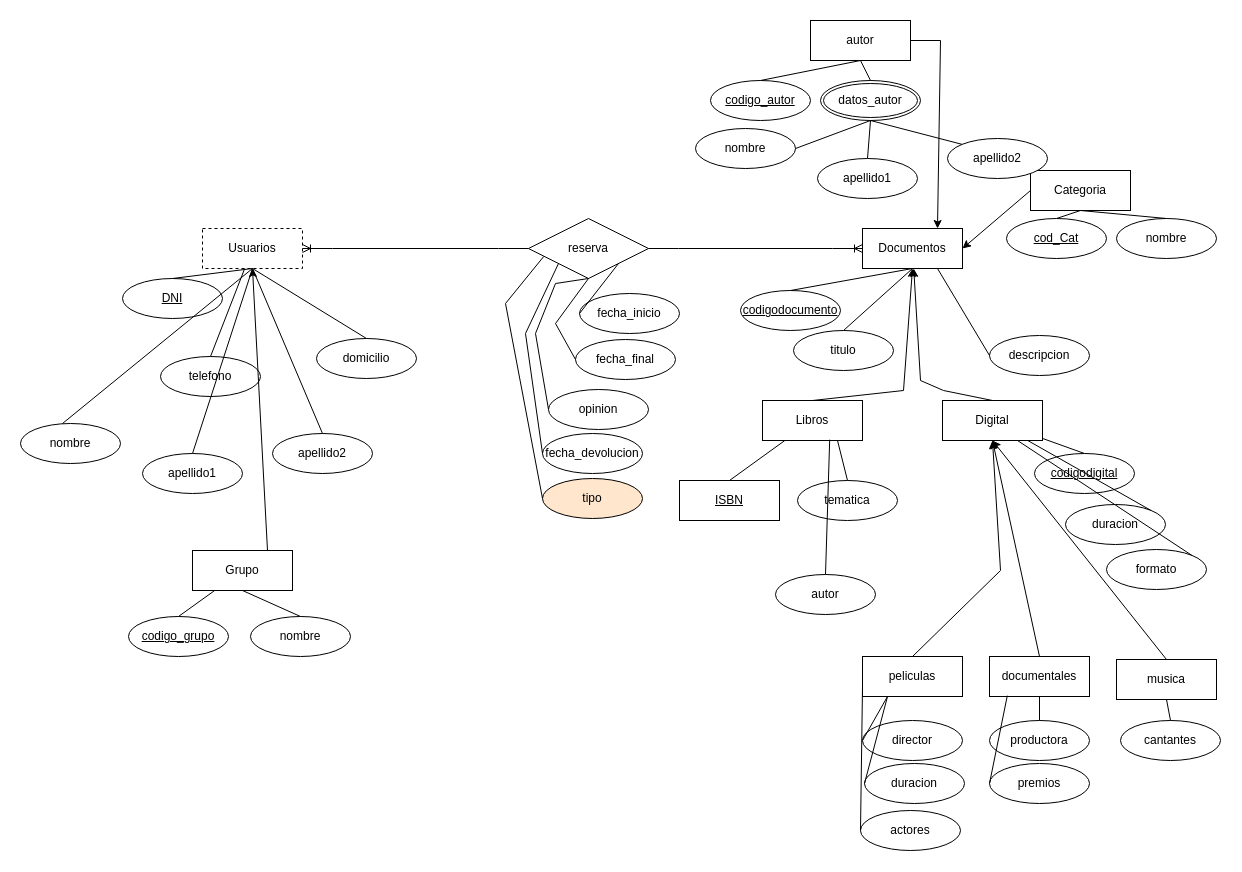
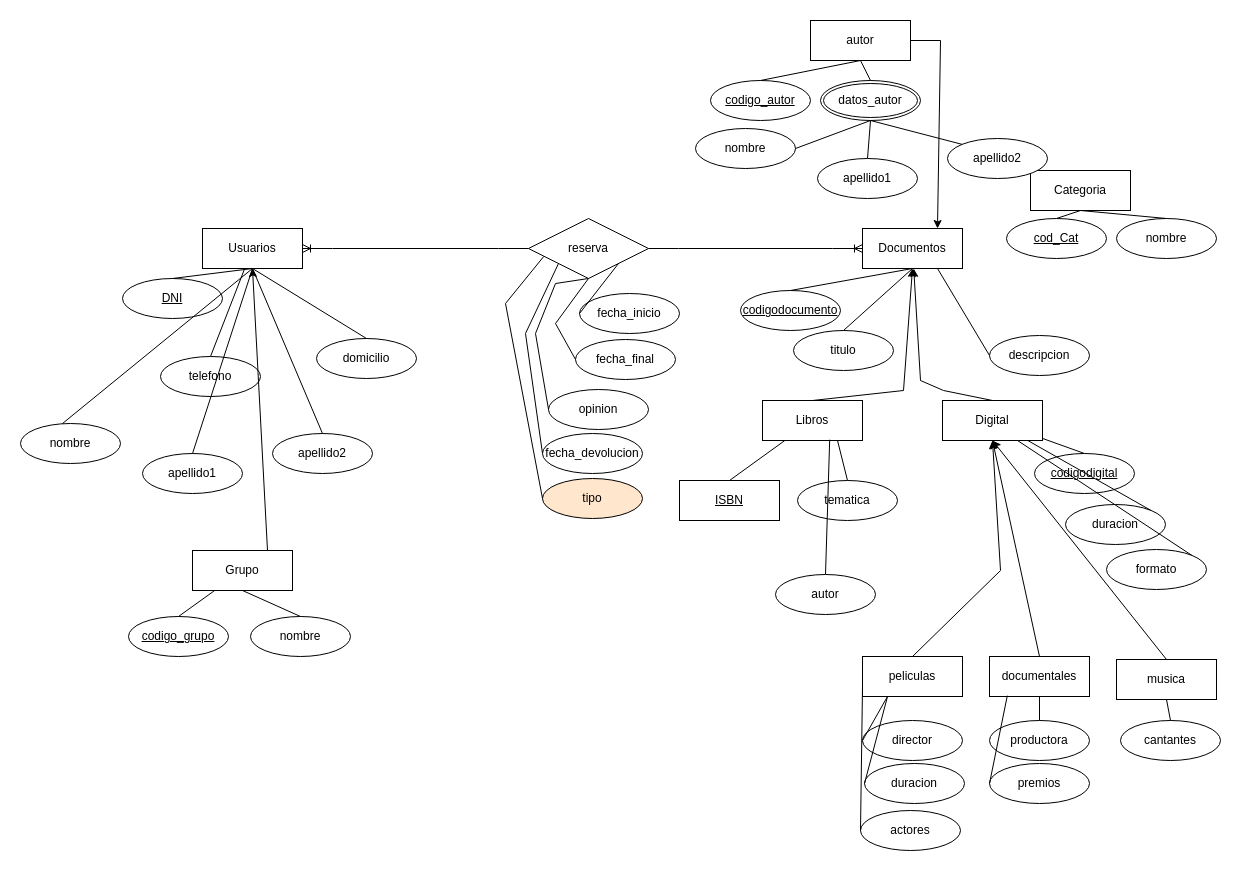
(999, 217) -> none
(253, 249) -> (253, 249)
